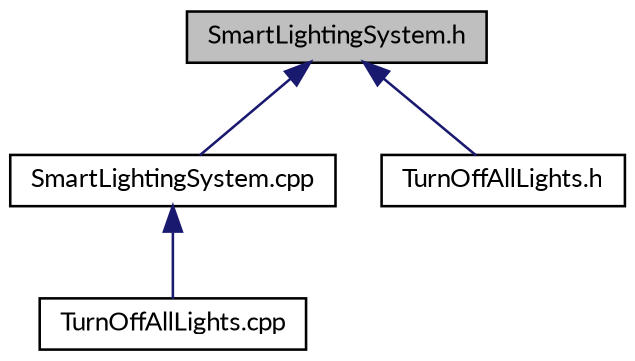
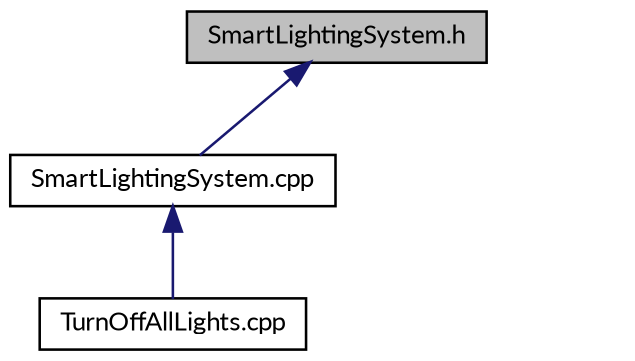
(503, 181) -> none
